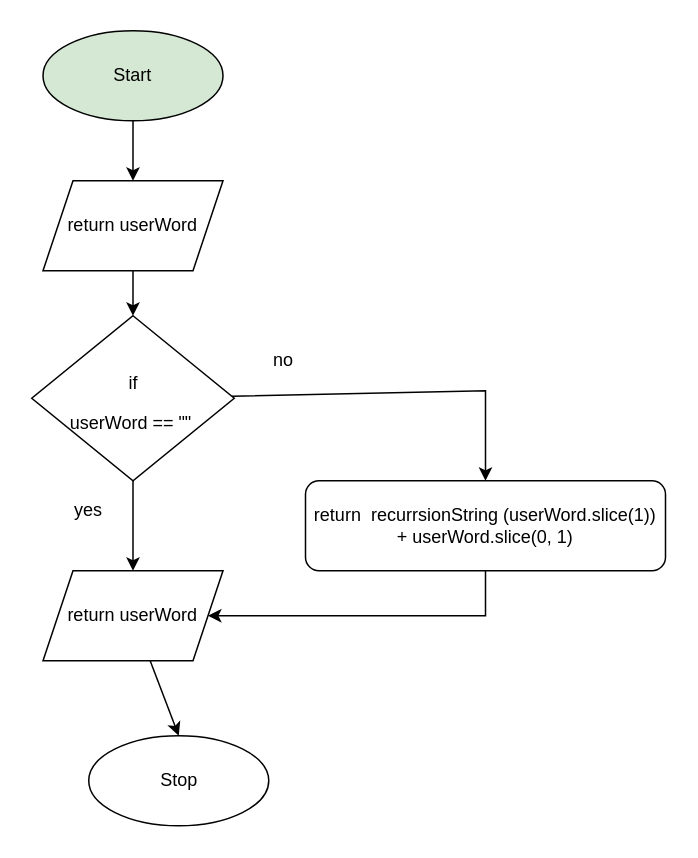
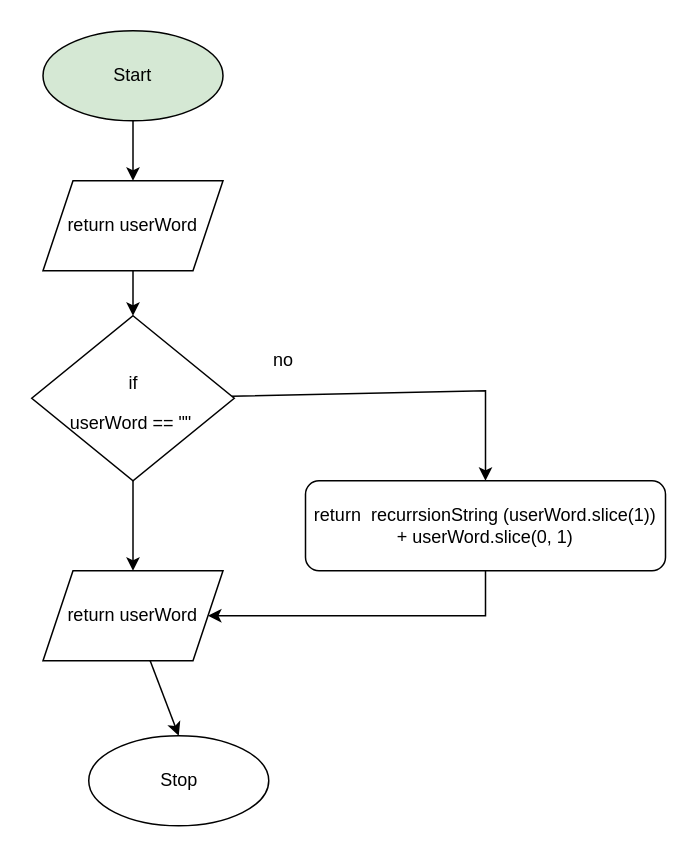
(88, 511) -> none
